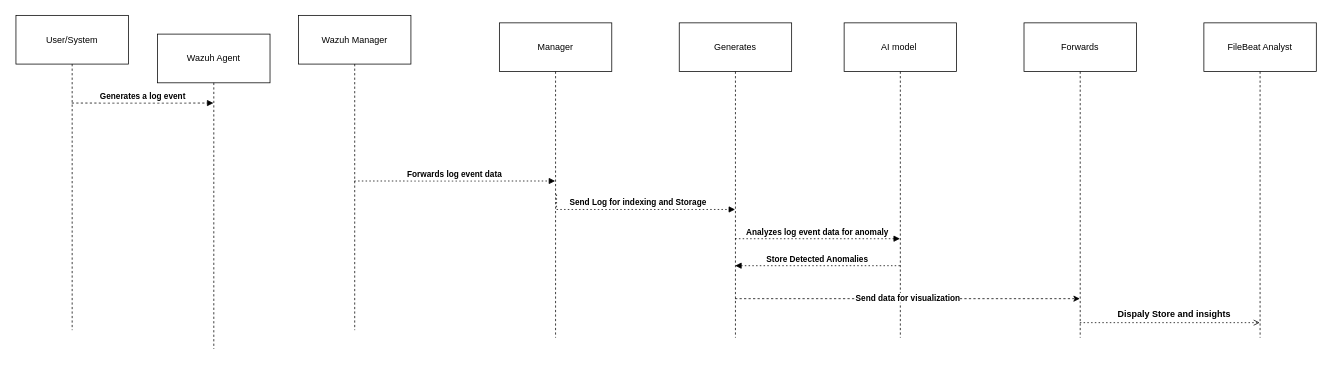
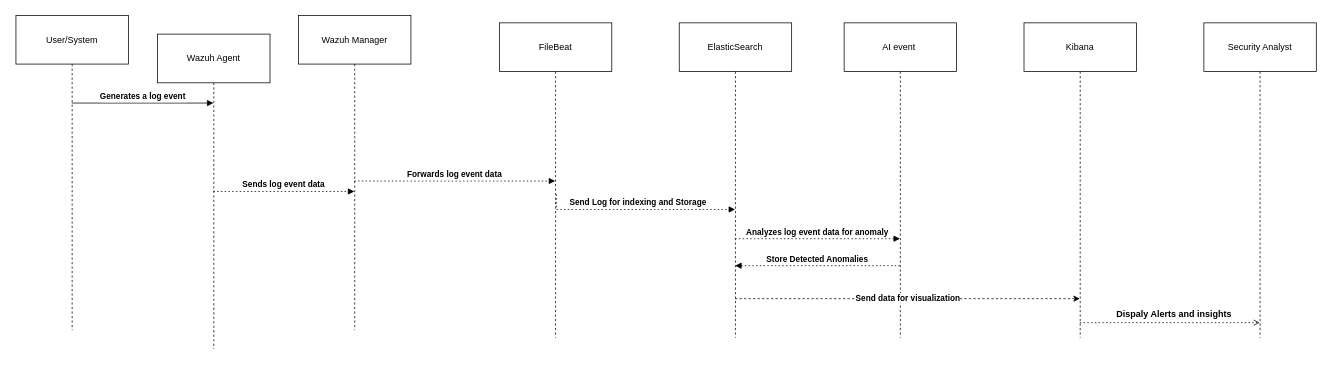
(555, 48) -> (555, 48)
(735, 48) -> (735, 48)
(900, 48) -> (900, 48)
(1080, 48) -> (1080, 48)
(1260, 48) -> (1260, 48)
(140, 103) -> (140, 103)
none -> (281, 192)
(1175, 315) -> (1175, 315)
